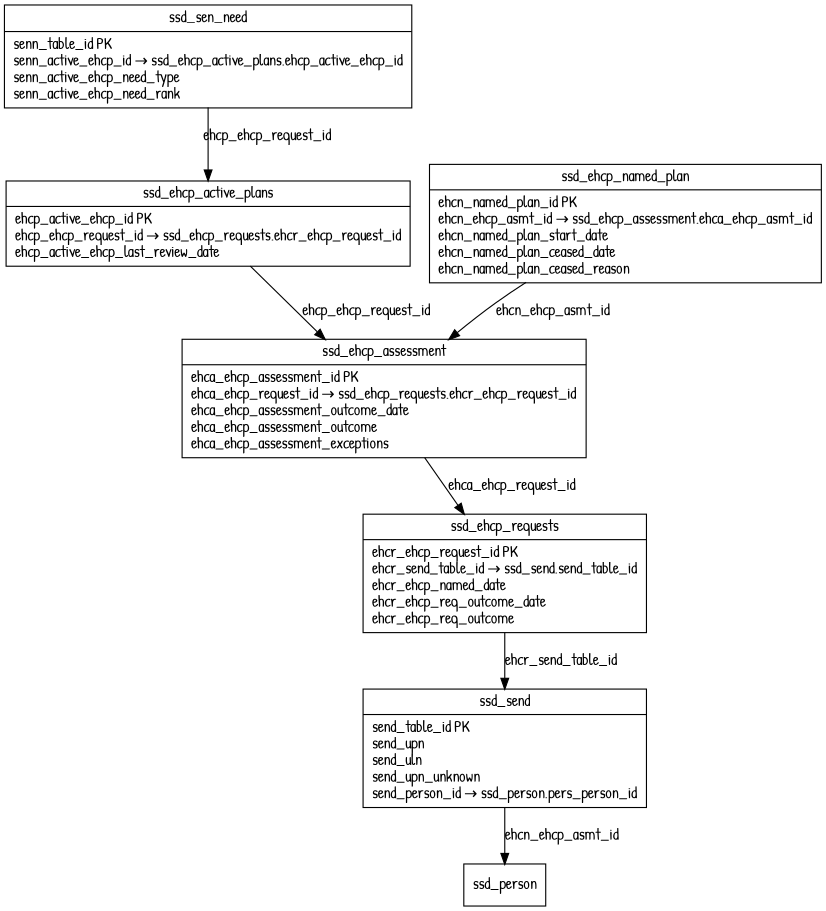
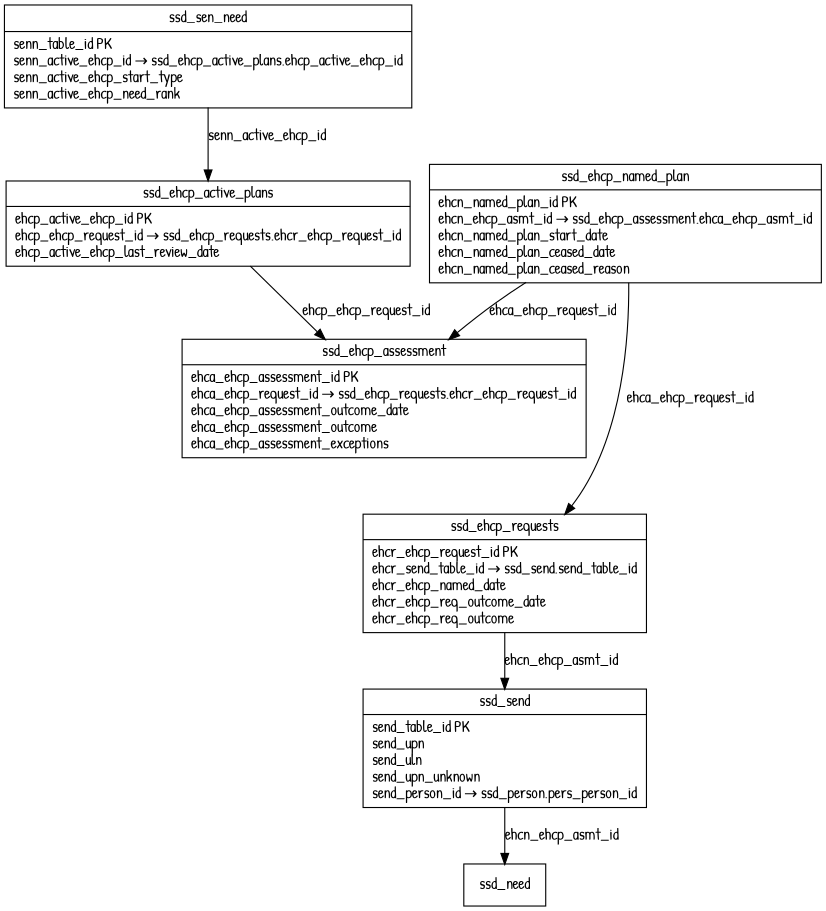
(97, 77) -> (99, 77)
(267, 136) -> (267, 136)
(553, 311) -> (553, 311)
(441, 481) -> (618, 399)
(561, 661) -> (561, 661)
(505, 885) -> (505, 885)
